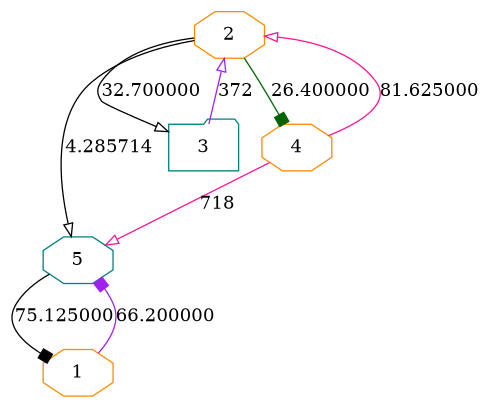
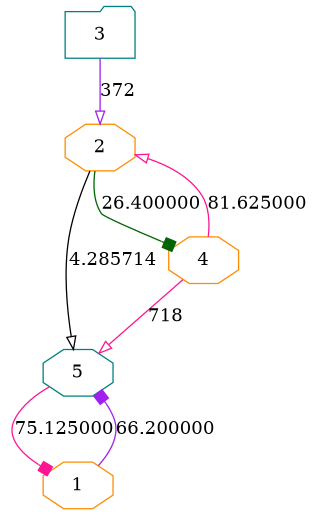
(98, 88) -> none
(13, 311) -> (13, 423)
